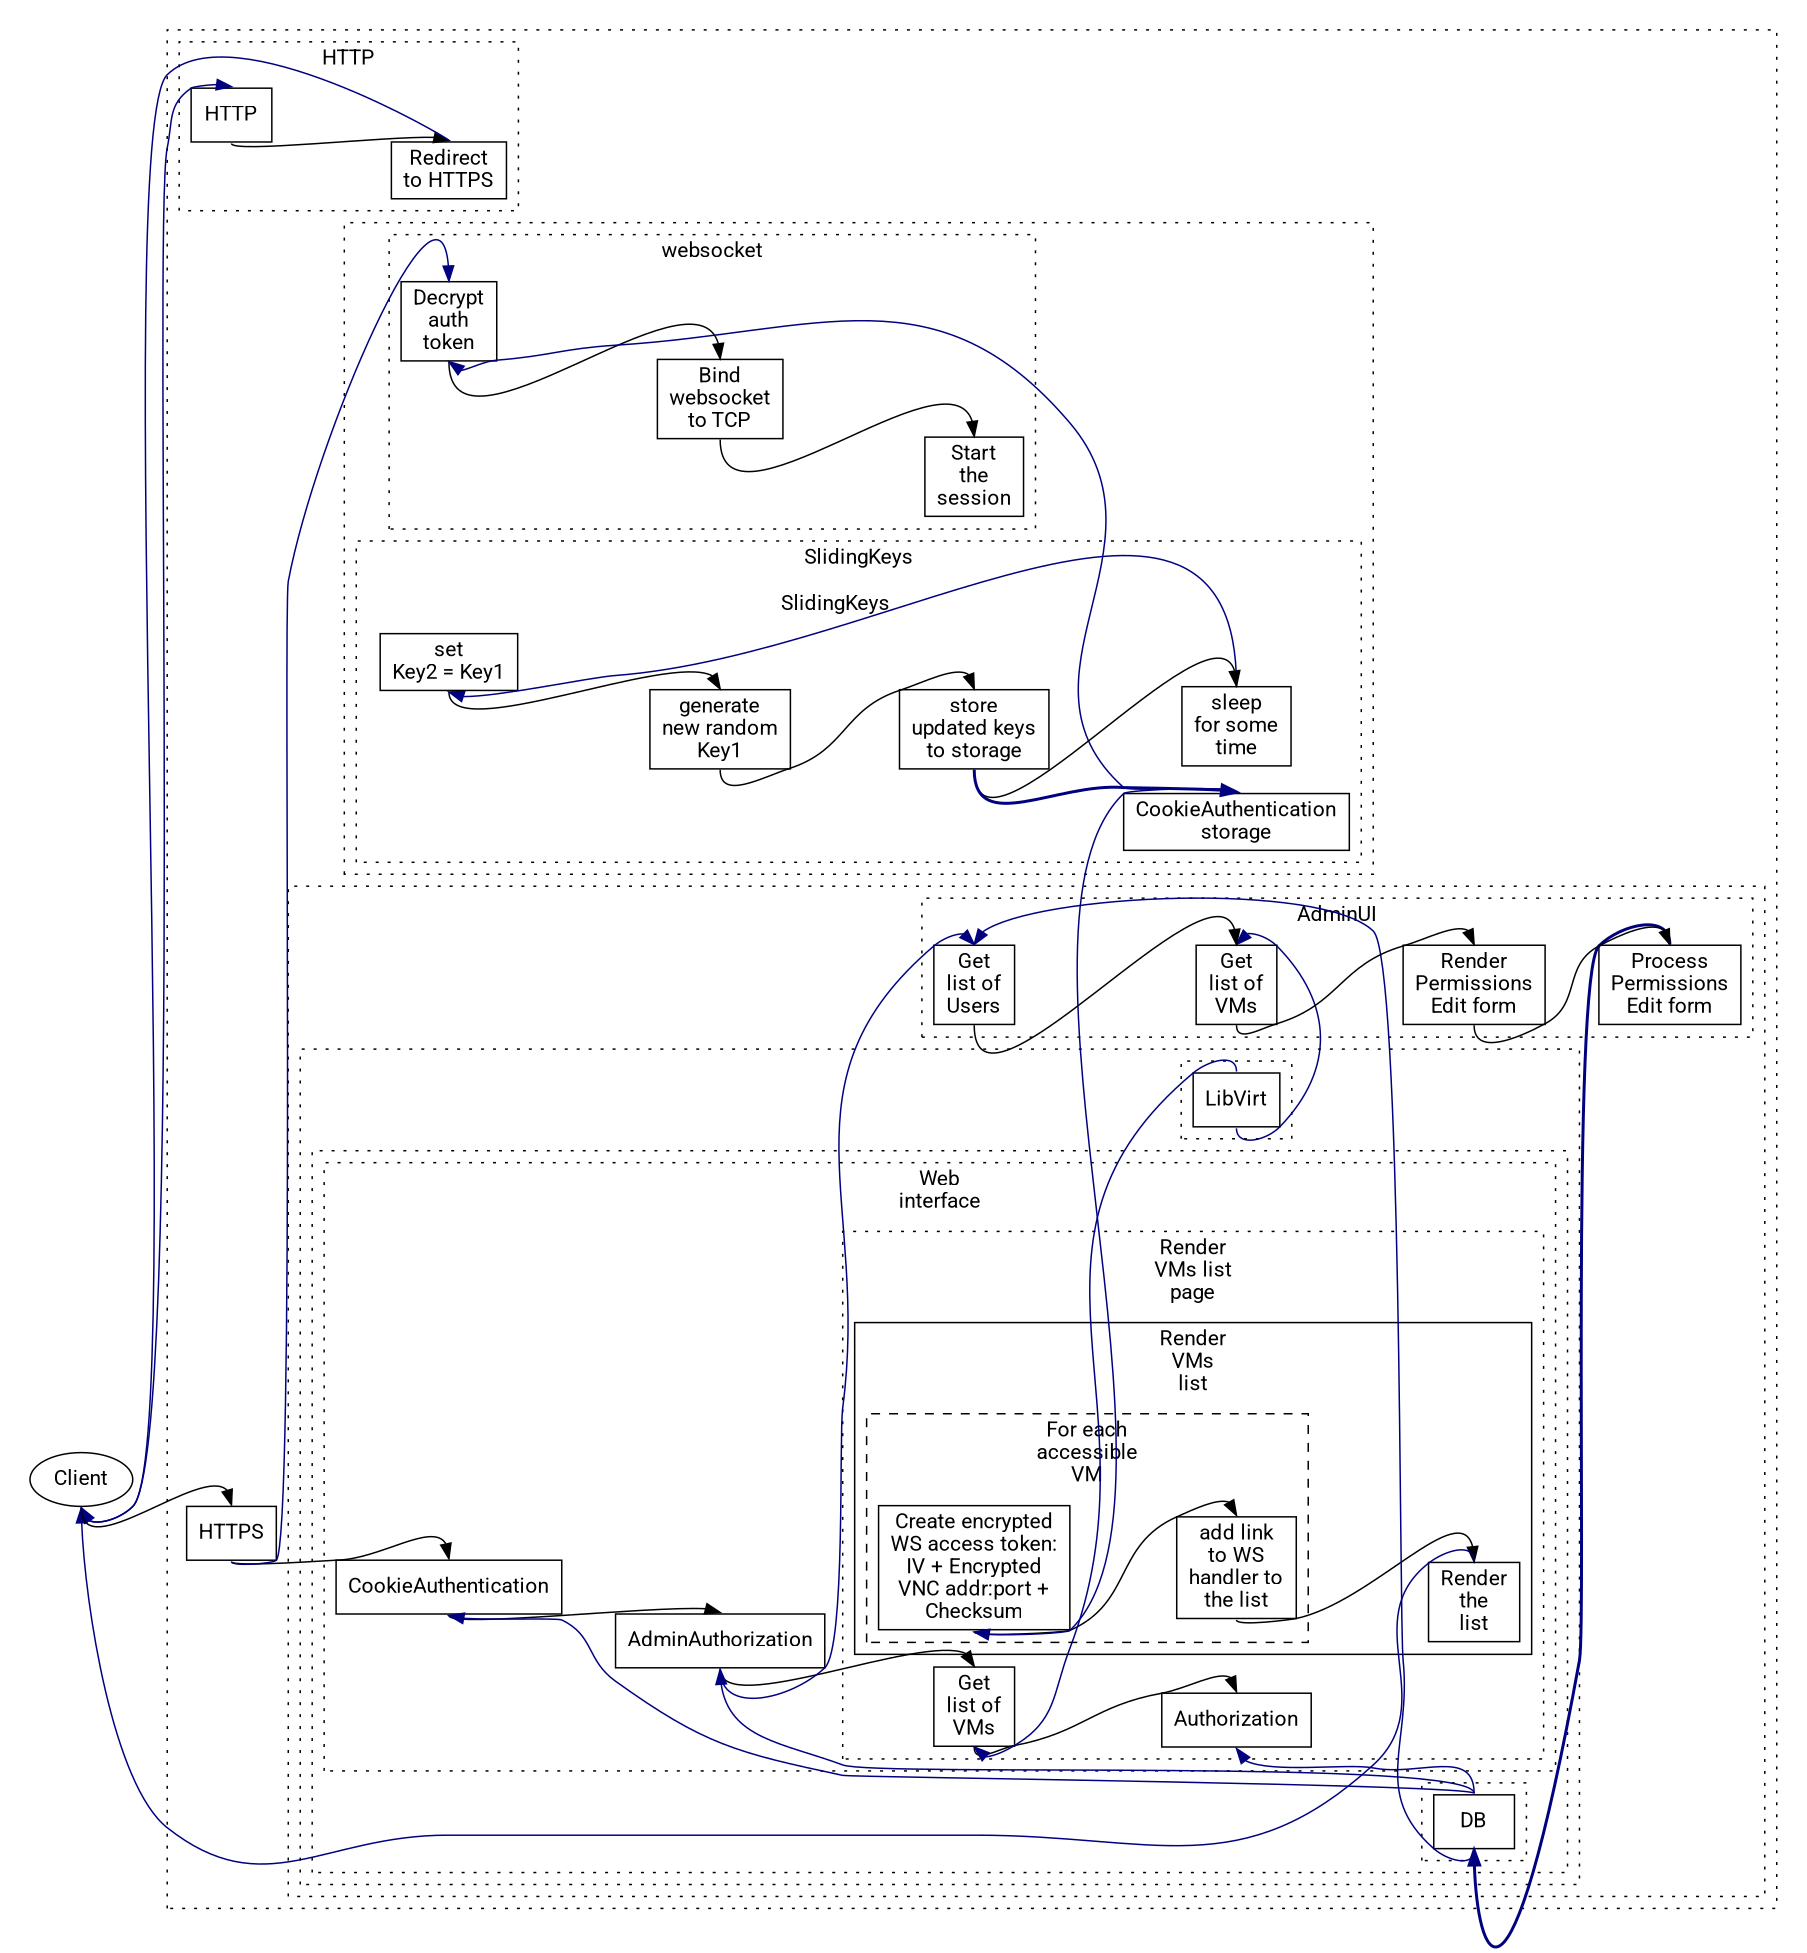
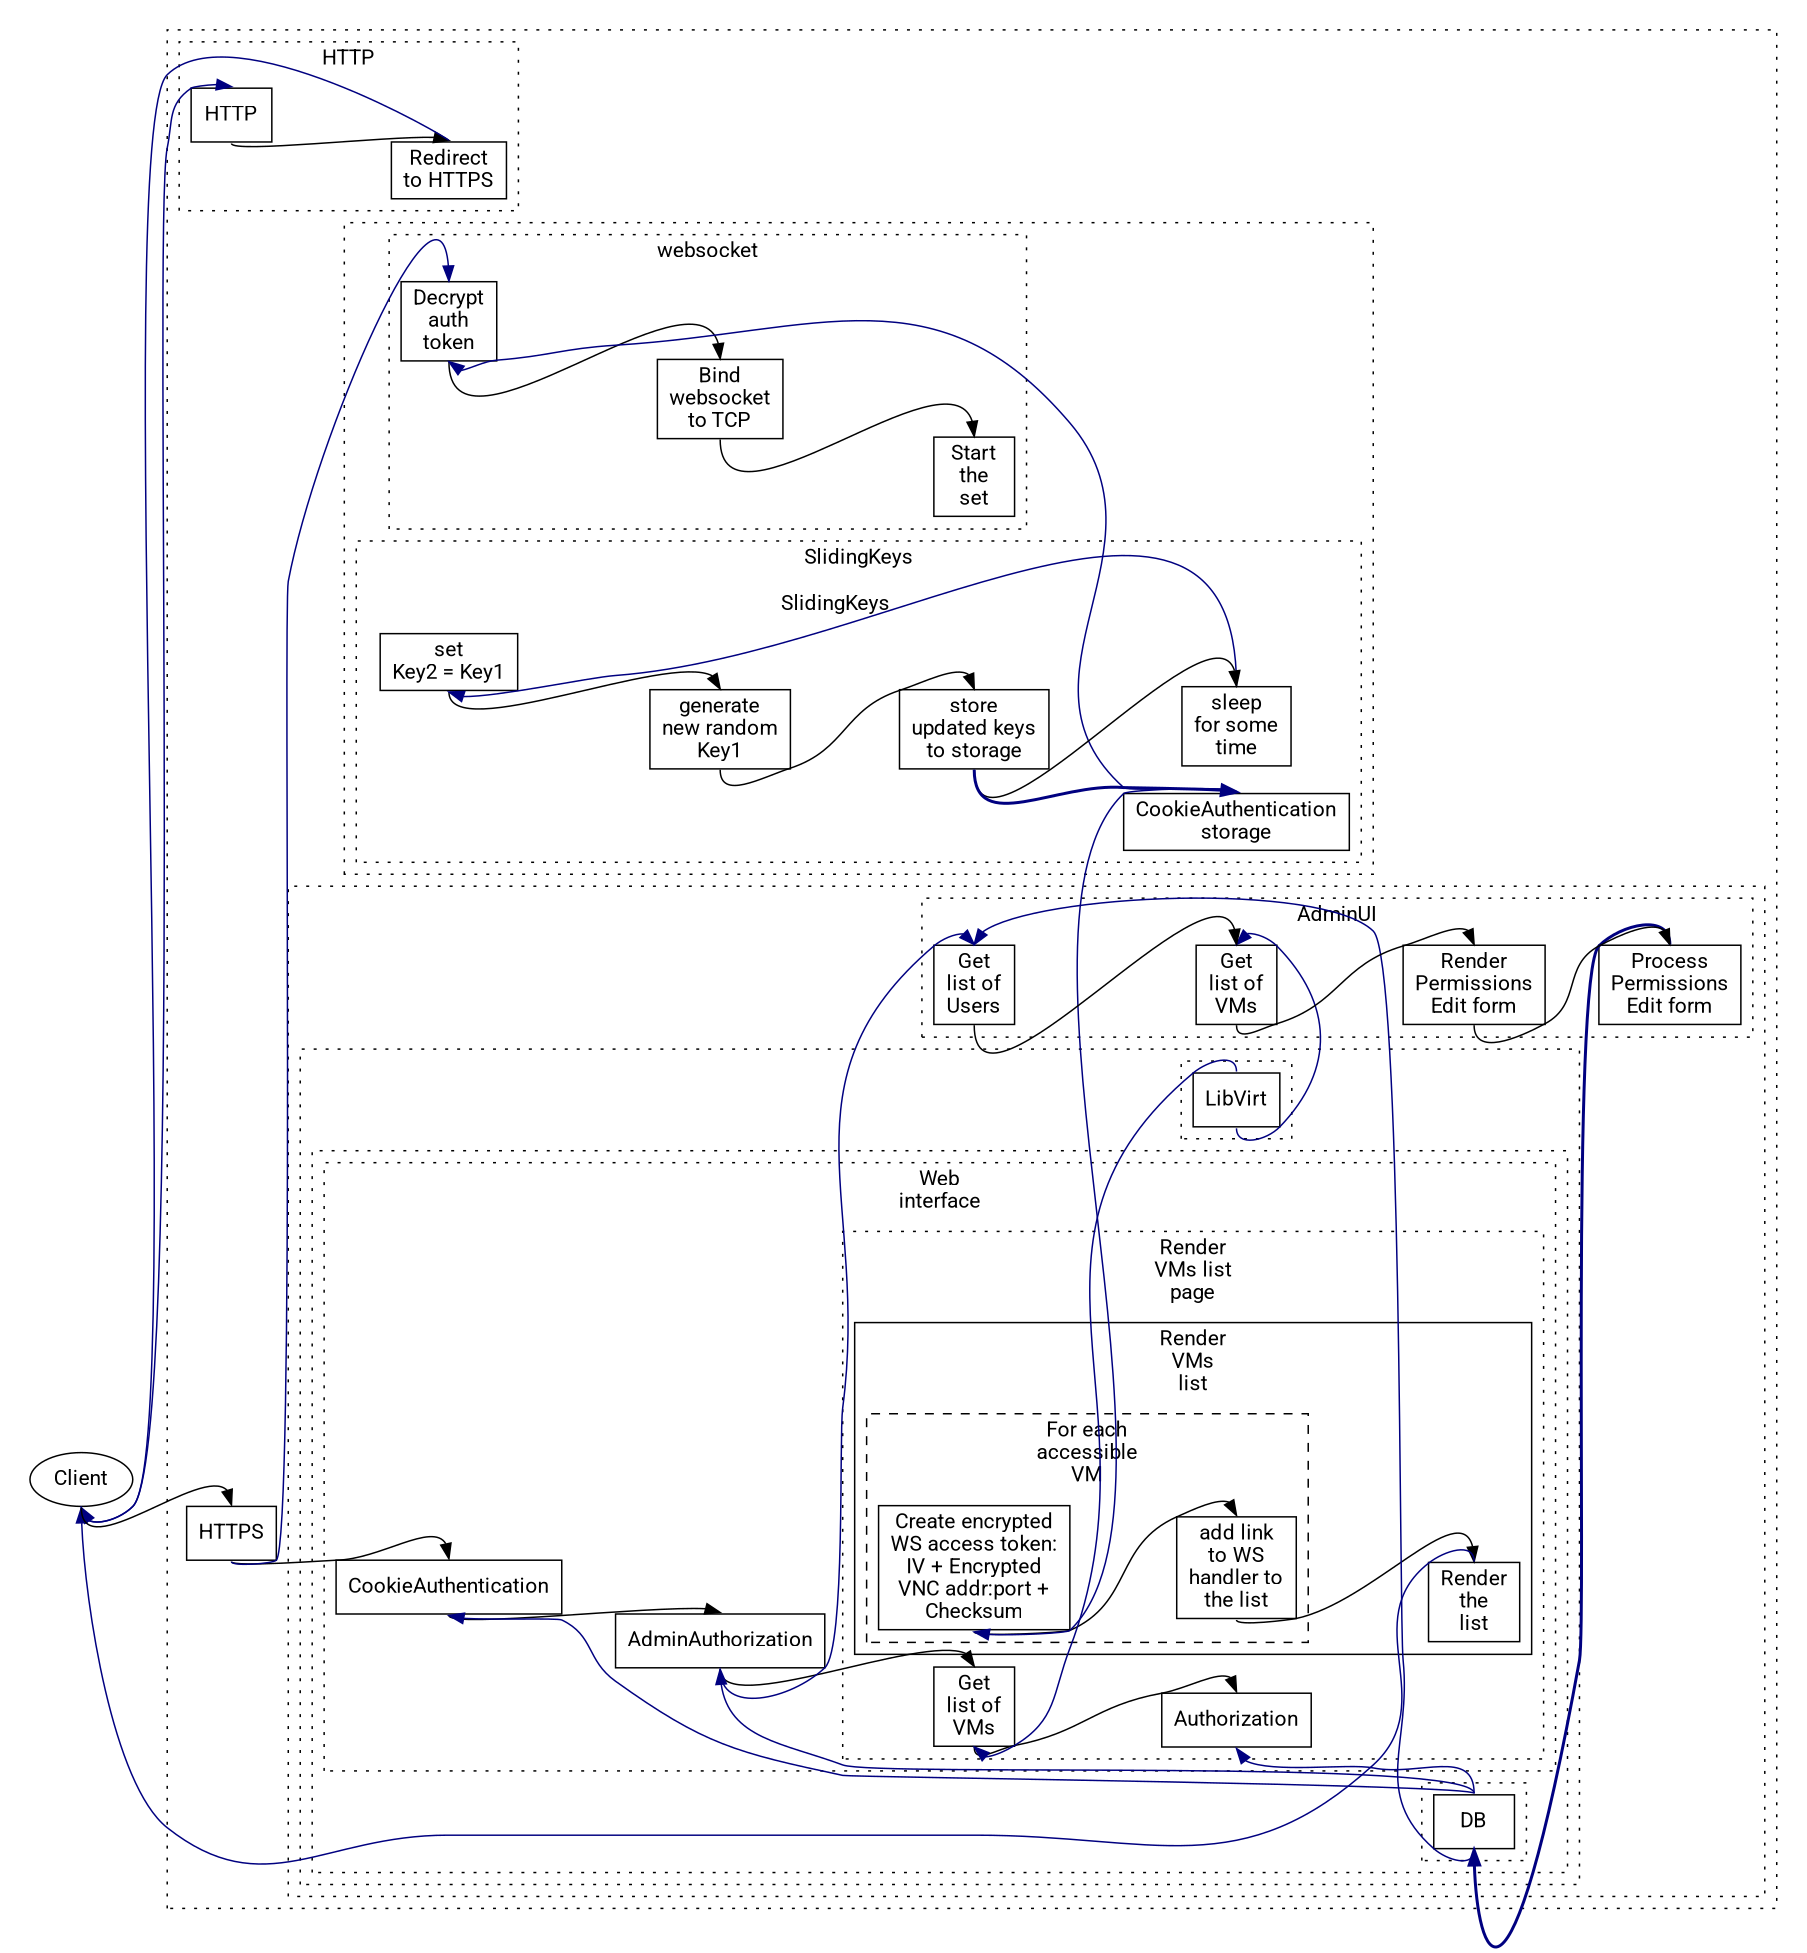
(974, 477) -> (974, 477)
